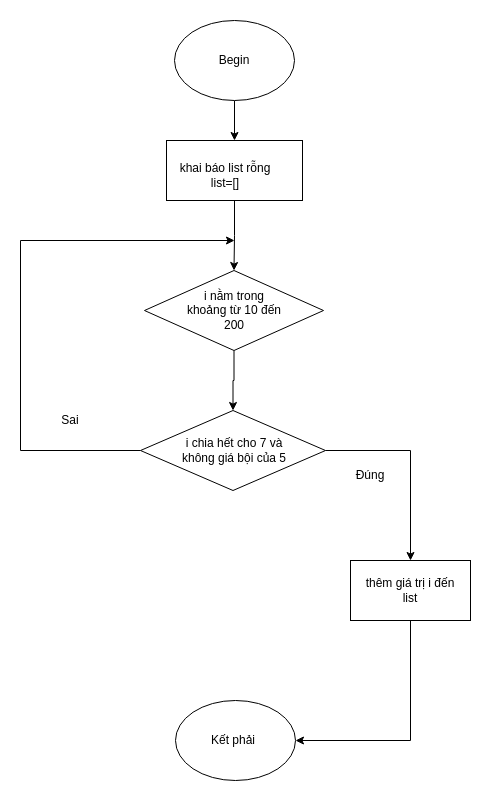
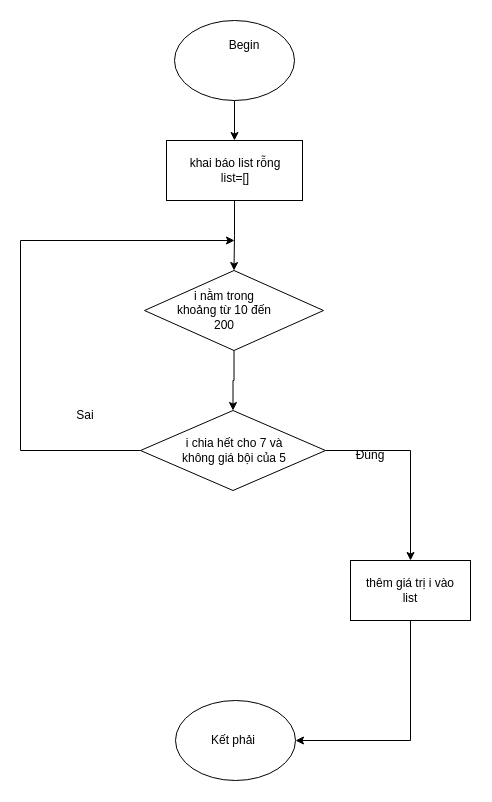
(235, 61) -> (245, 46)
(226, 176) -> (236, 171)
(235, 311) -> (225, 311)
(71, 421) -> (86, 416)
(371, 476) -> (371, 456)
(411, 591) -> (411, 591)
